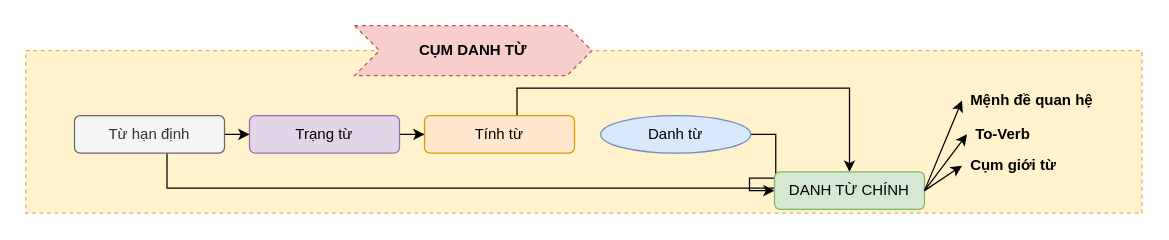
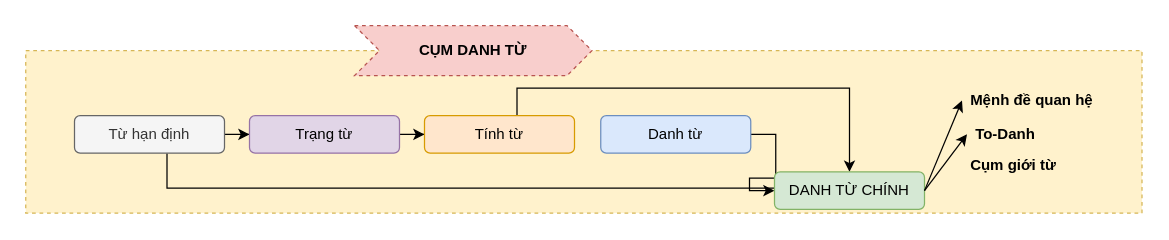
(676, 134) -> (676, 134)
(1005, 134) -> (1005, 134)
(939, 181) -> none
